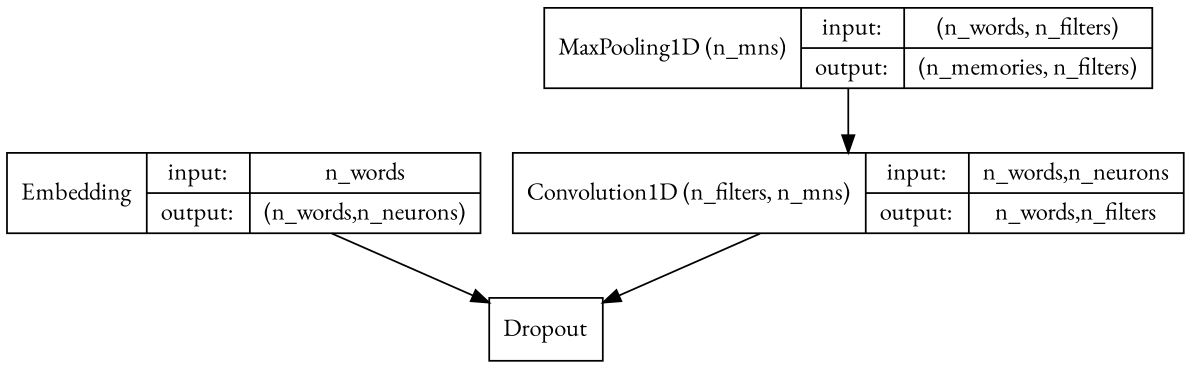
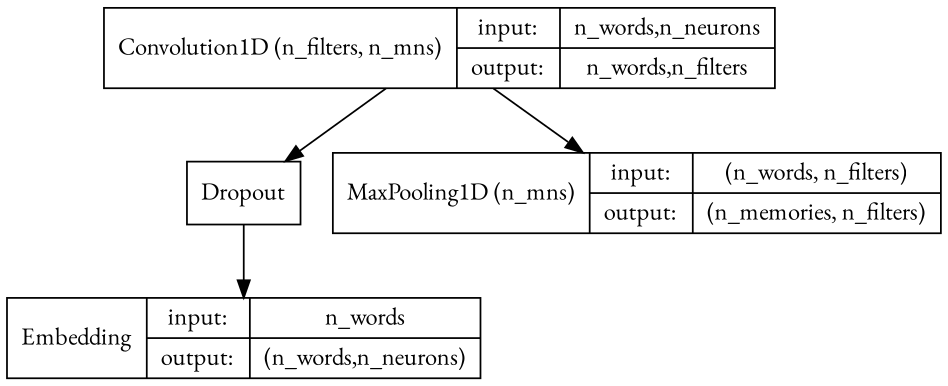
(848, 112) -> (531, 115)
(402, 265) -> (244, 253)
